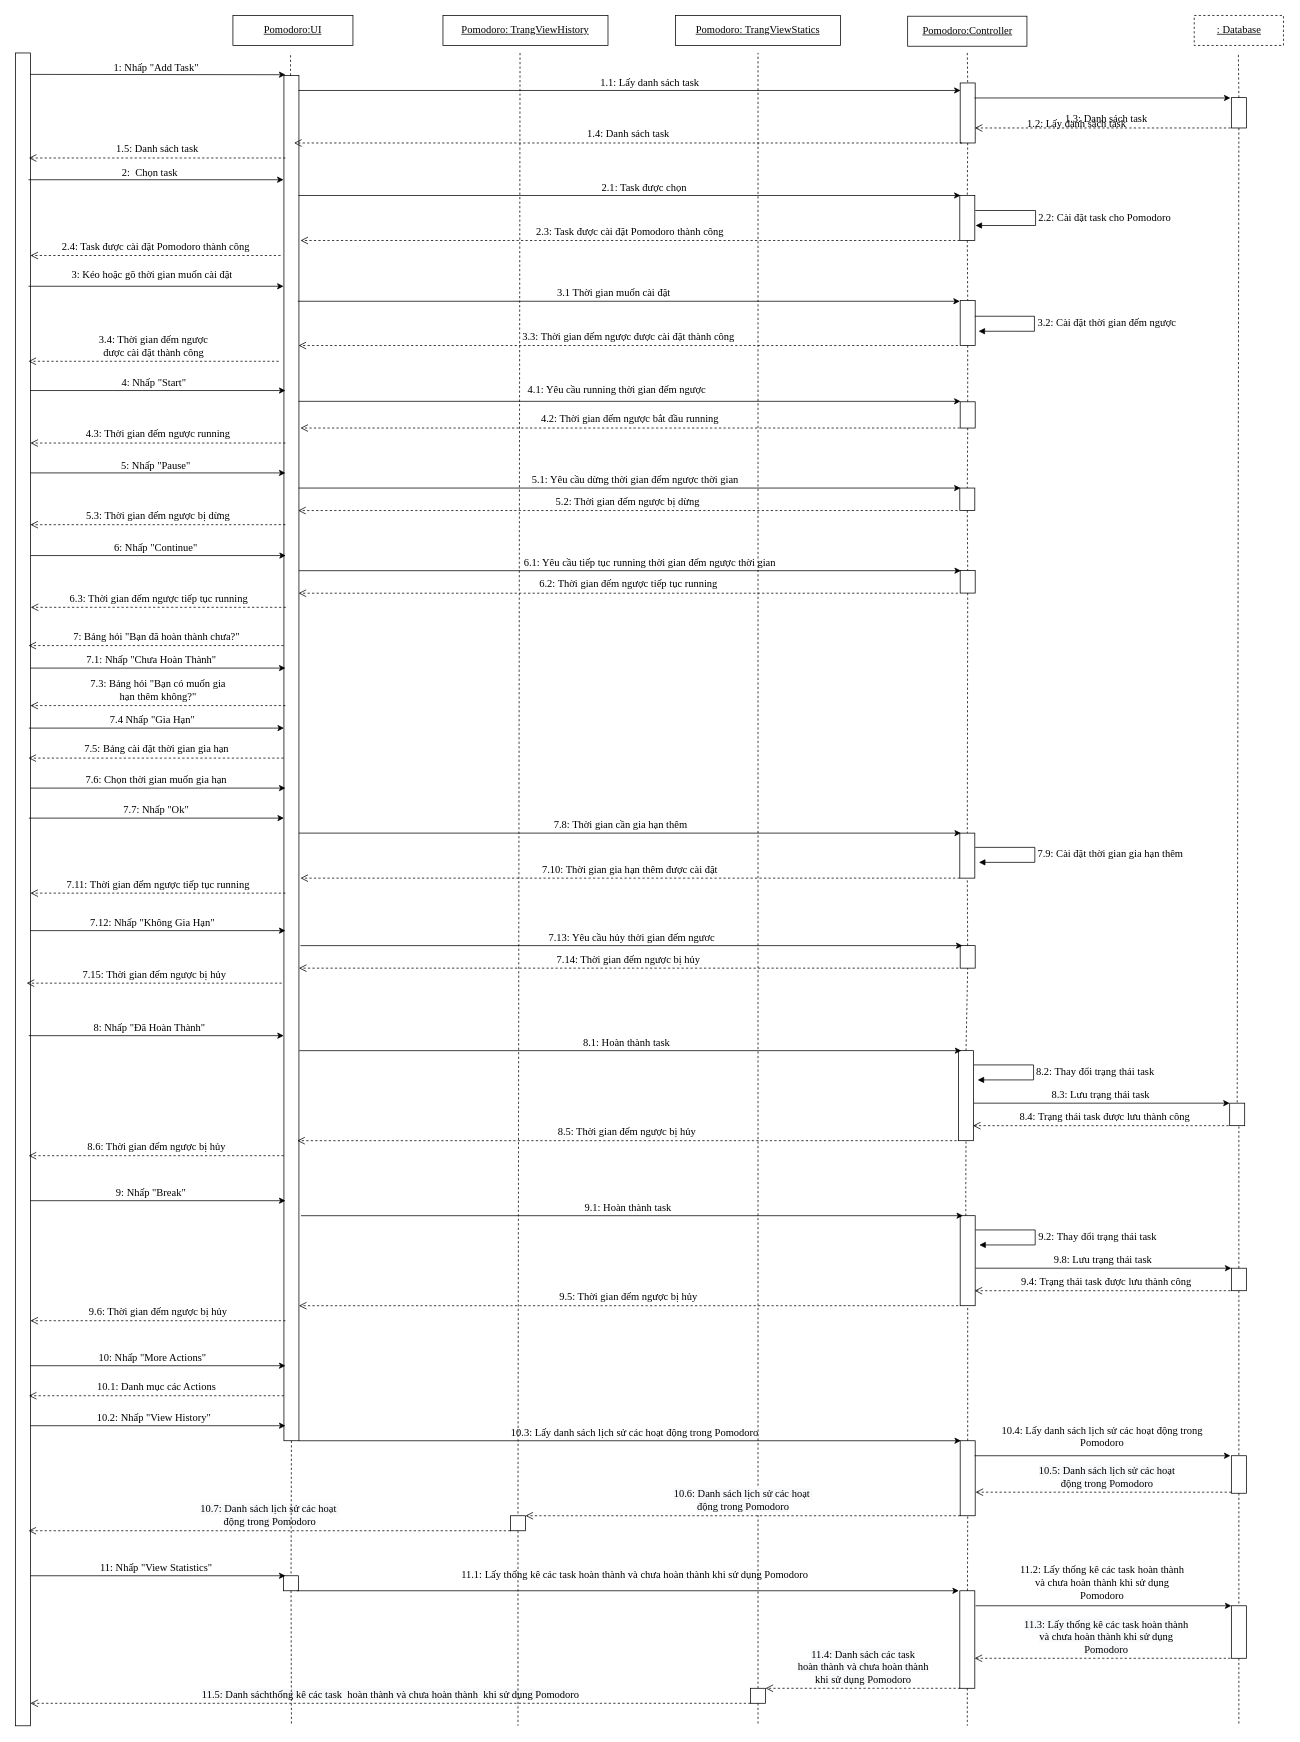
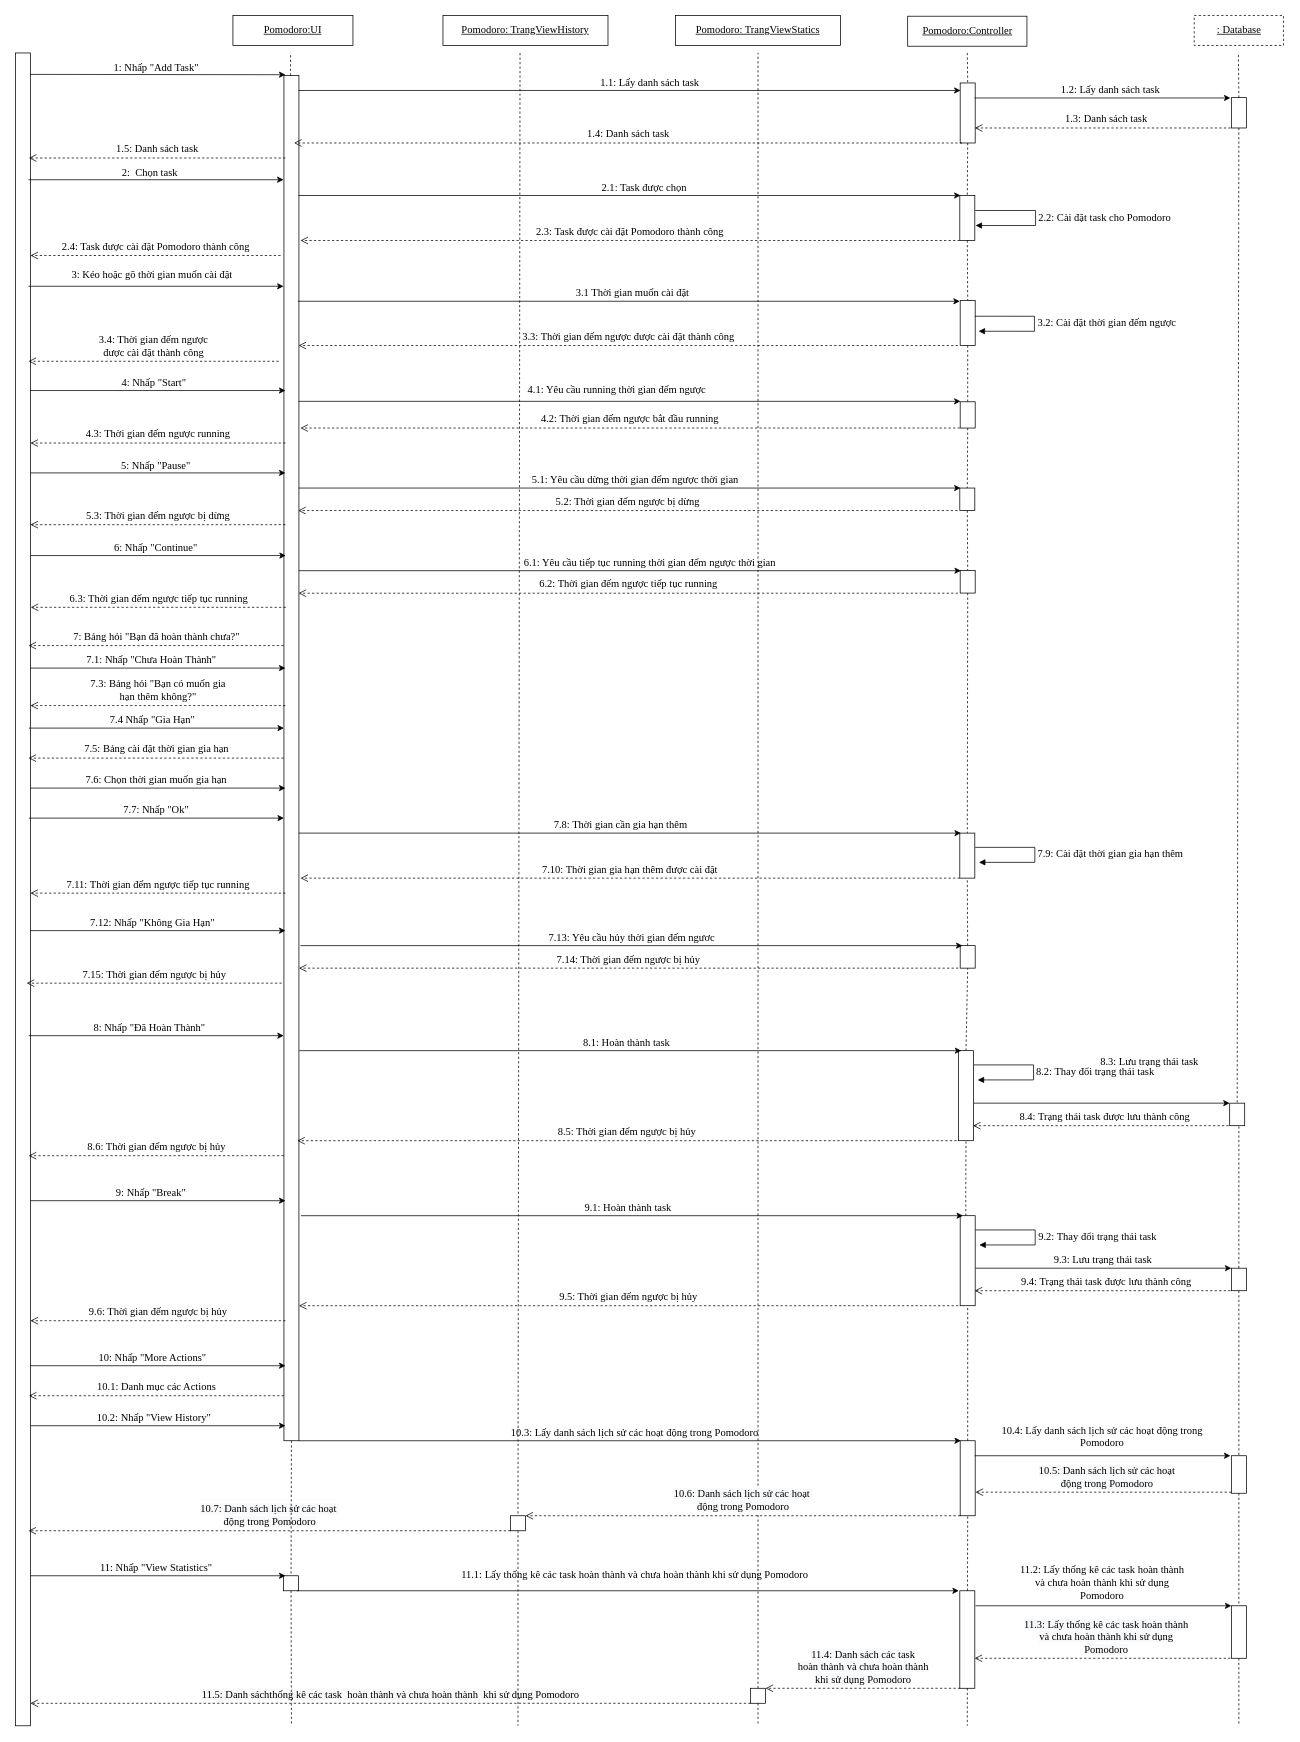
(1077, 124) -> (1110, 90)
(614, 294) -> (633, 294)
(1101, 1095) -> (1149, 1062)
(1103, 1260) -> (1103, 1260)
